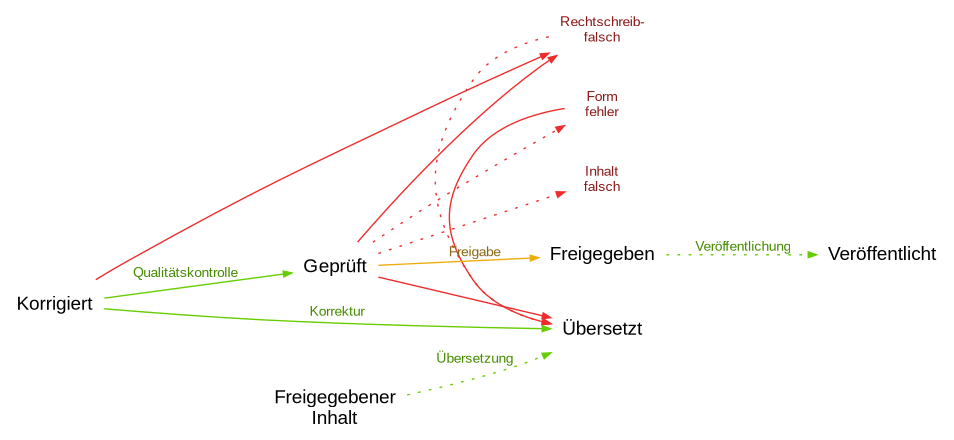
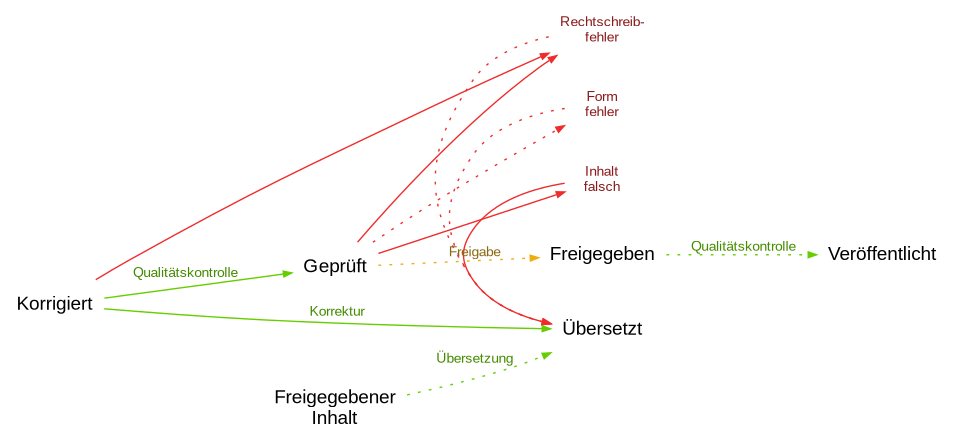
(602, 30) -> (602, 30)
(451, 206) -> (451, 206)
(467, 224) -> (463, 226)
(742, 247) -> (742, 247)
(450, 262) -> (450, 262)
(460, 296) -> (466, 244)
